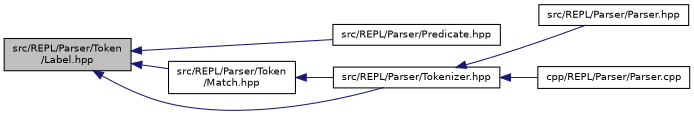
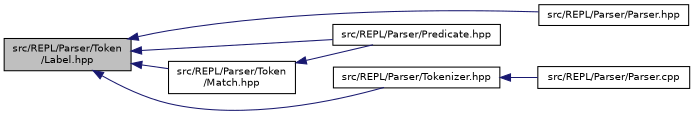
(526, 46) -> (338, 14)
(320, 77) -> (340, 53)
(614, 77) -> (614, 77)
